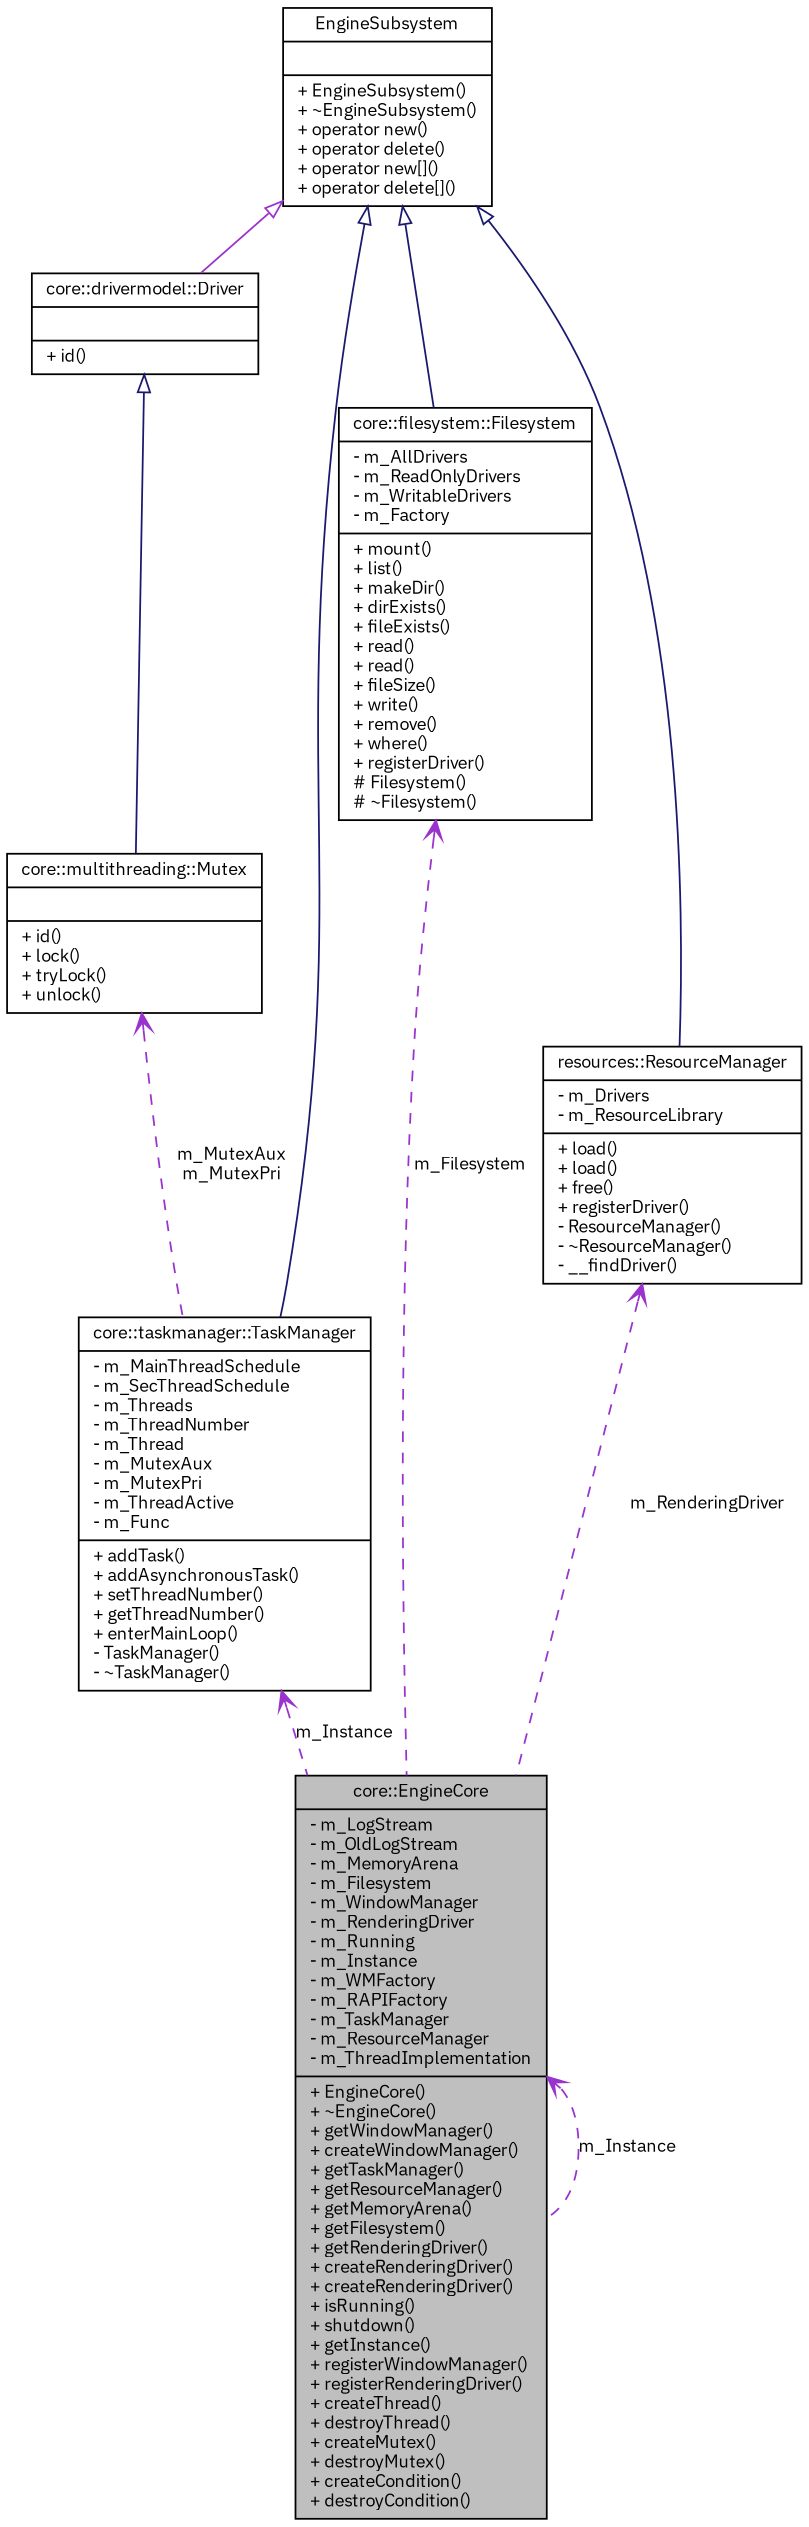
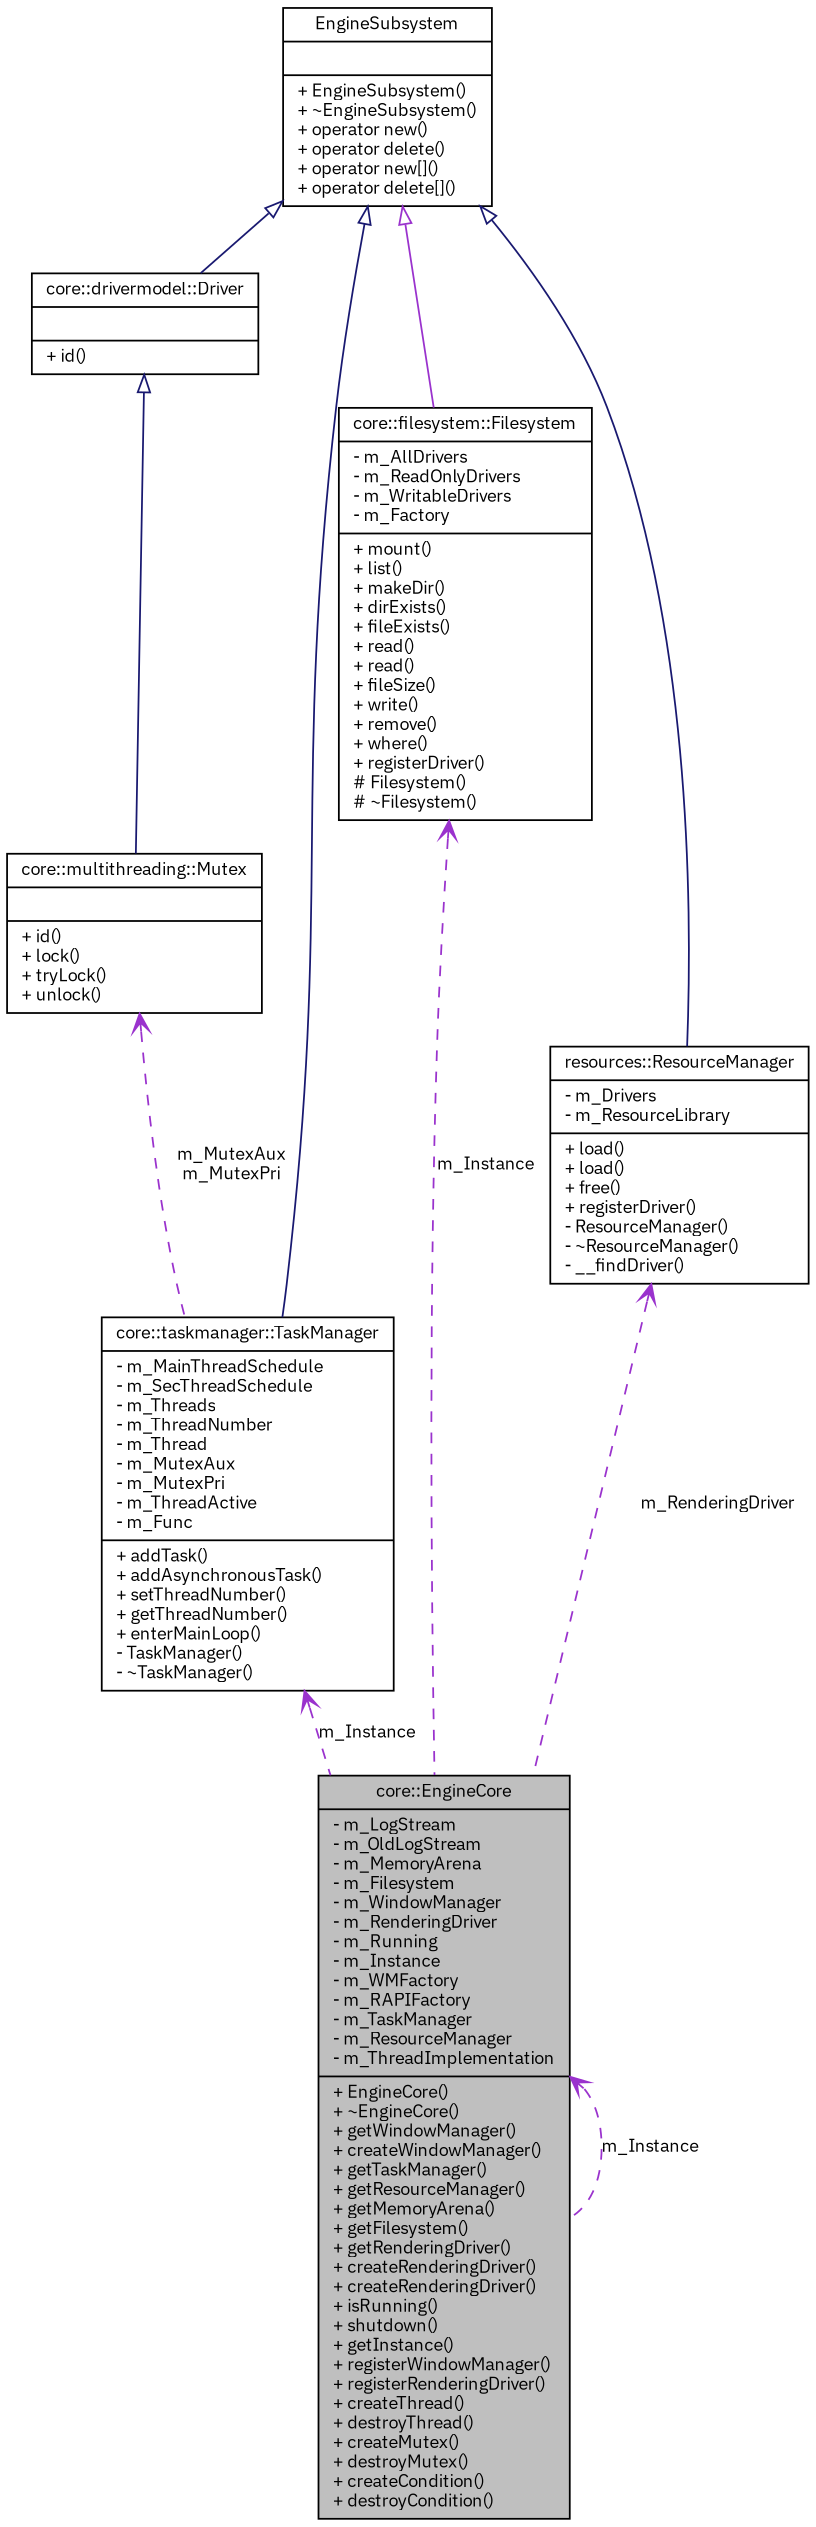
(235, 243) -> (235, 243)
(420, 316) -> (420, 316)
(471, 1165) -> (486, 1165)
